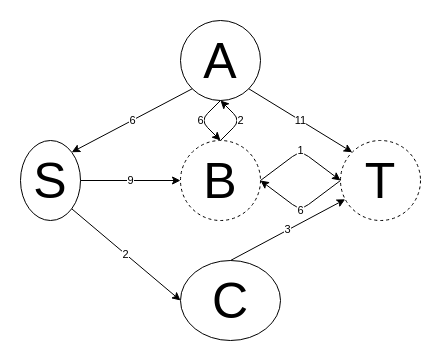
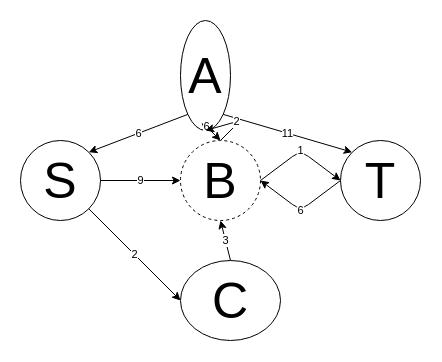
(221, 61) -> (206, 76)
(51, 181) -> (61, 181)
(381, 181) -> (381, 181)
(285, 232) -> (226, 244)
